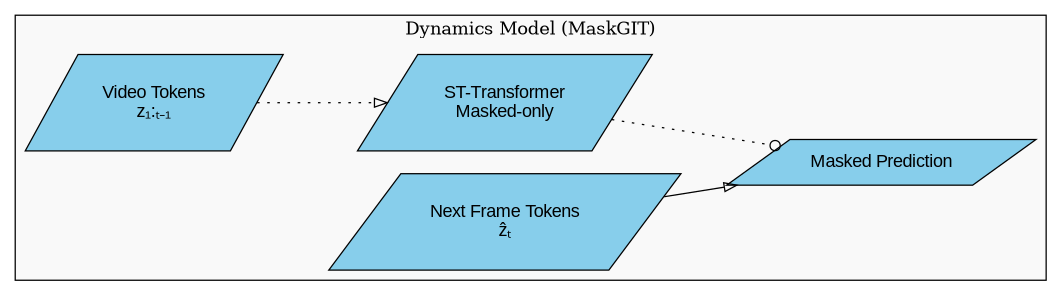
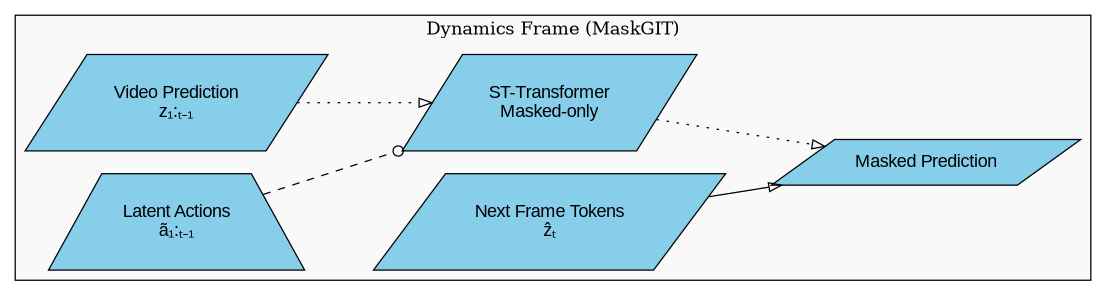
(531, 30) -> (553, 30)
(154, 103) -> (177, 103)
(691, 132) -> (734, 132)
none -> (177, 222)
